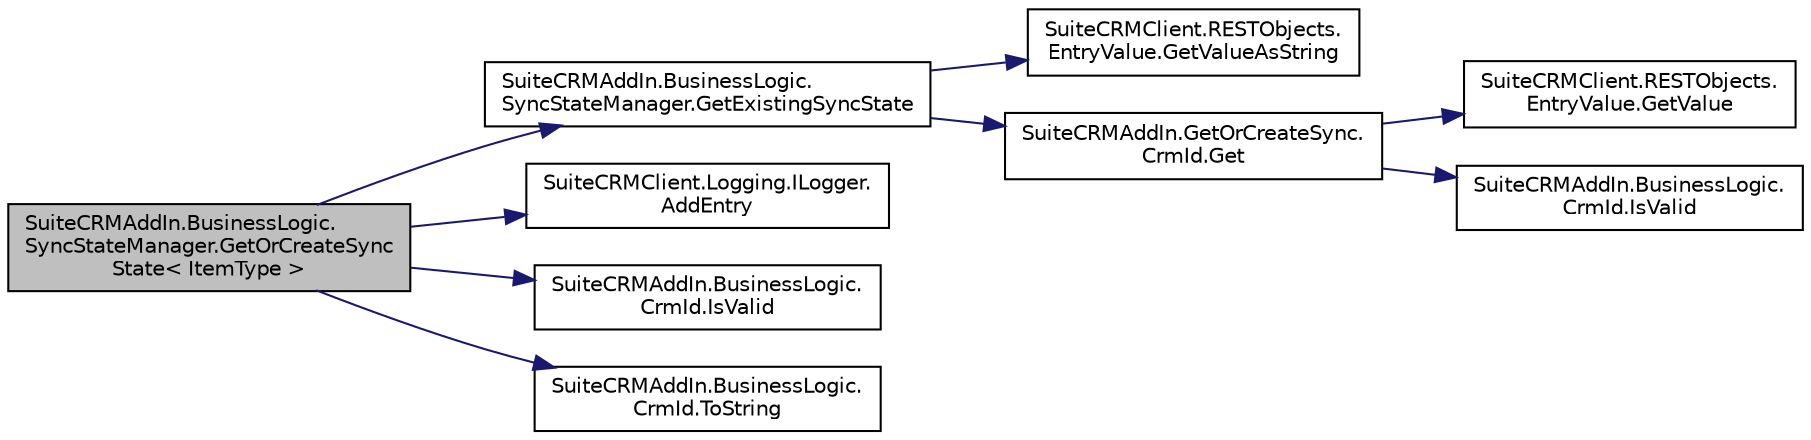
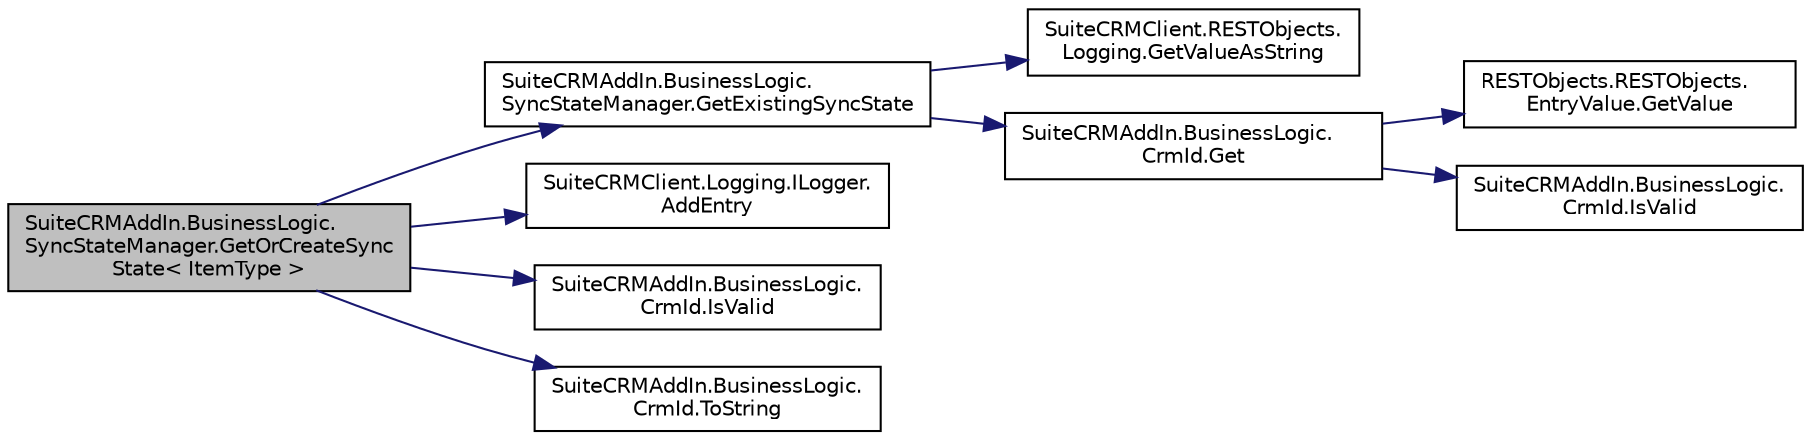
(1194, 42) -> (1194, 42)
(1630, 94) -> (1630, 94)
(1194, 146) -> (1194, 146)
